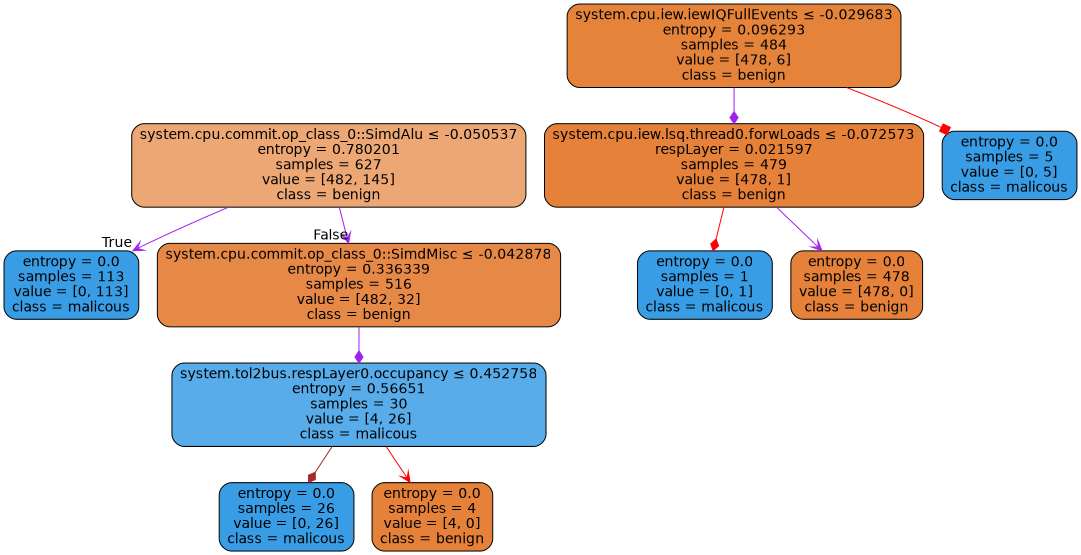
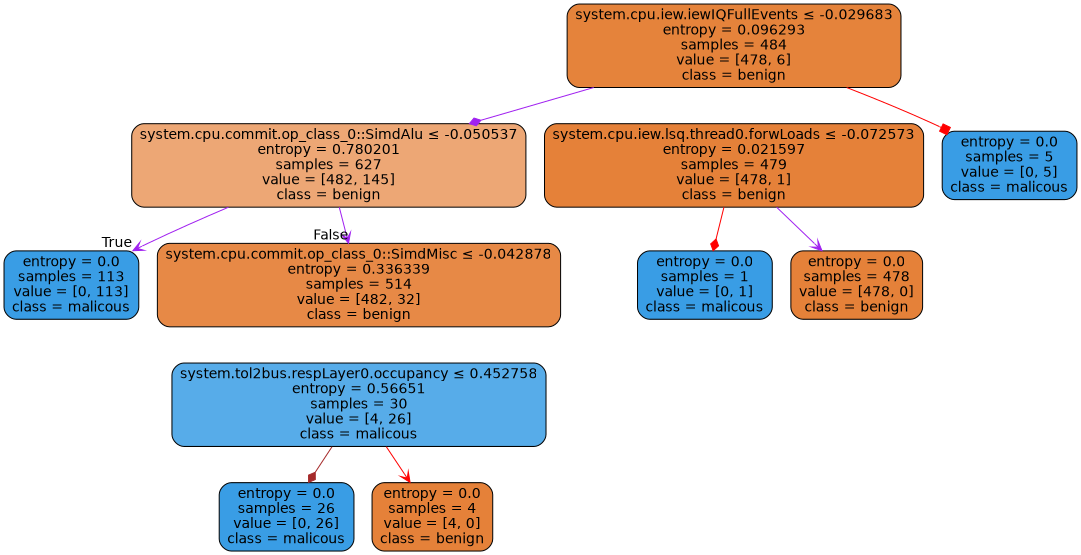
(734, 99) -> (537, 104)
(734, 150) -> (734, 150)
(359, 285) -> (359, 285)
(359, 339) -> none
